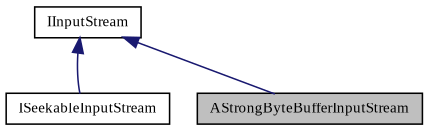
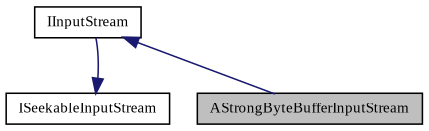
(78, 73) -> (98, 58)
